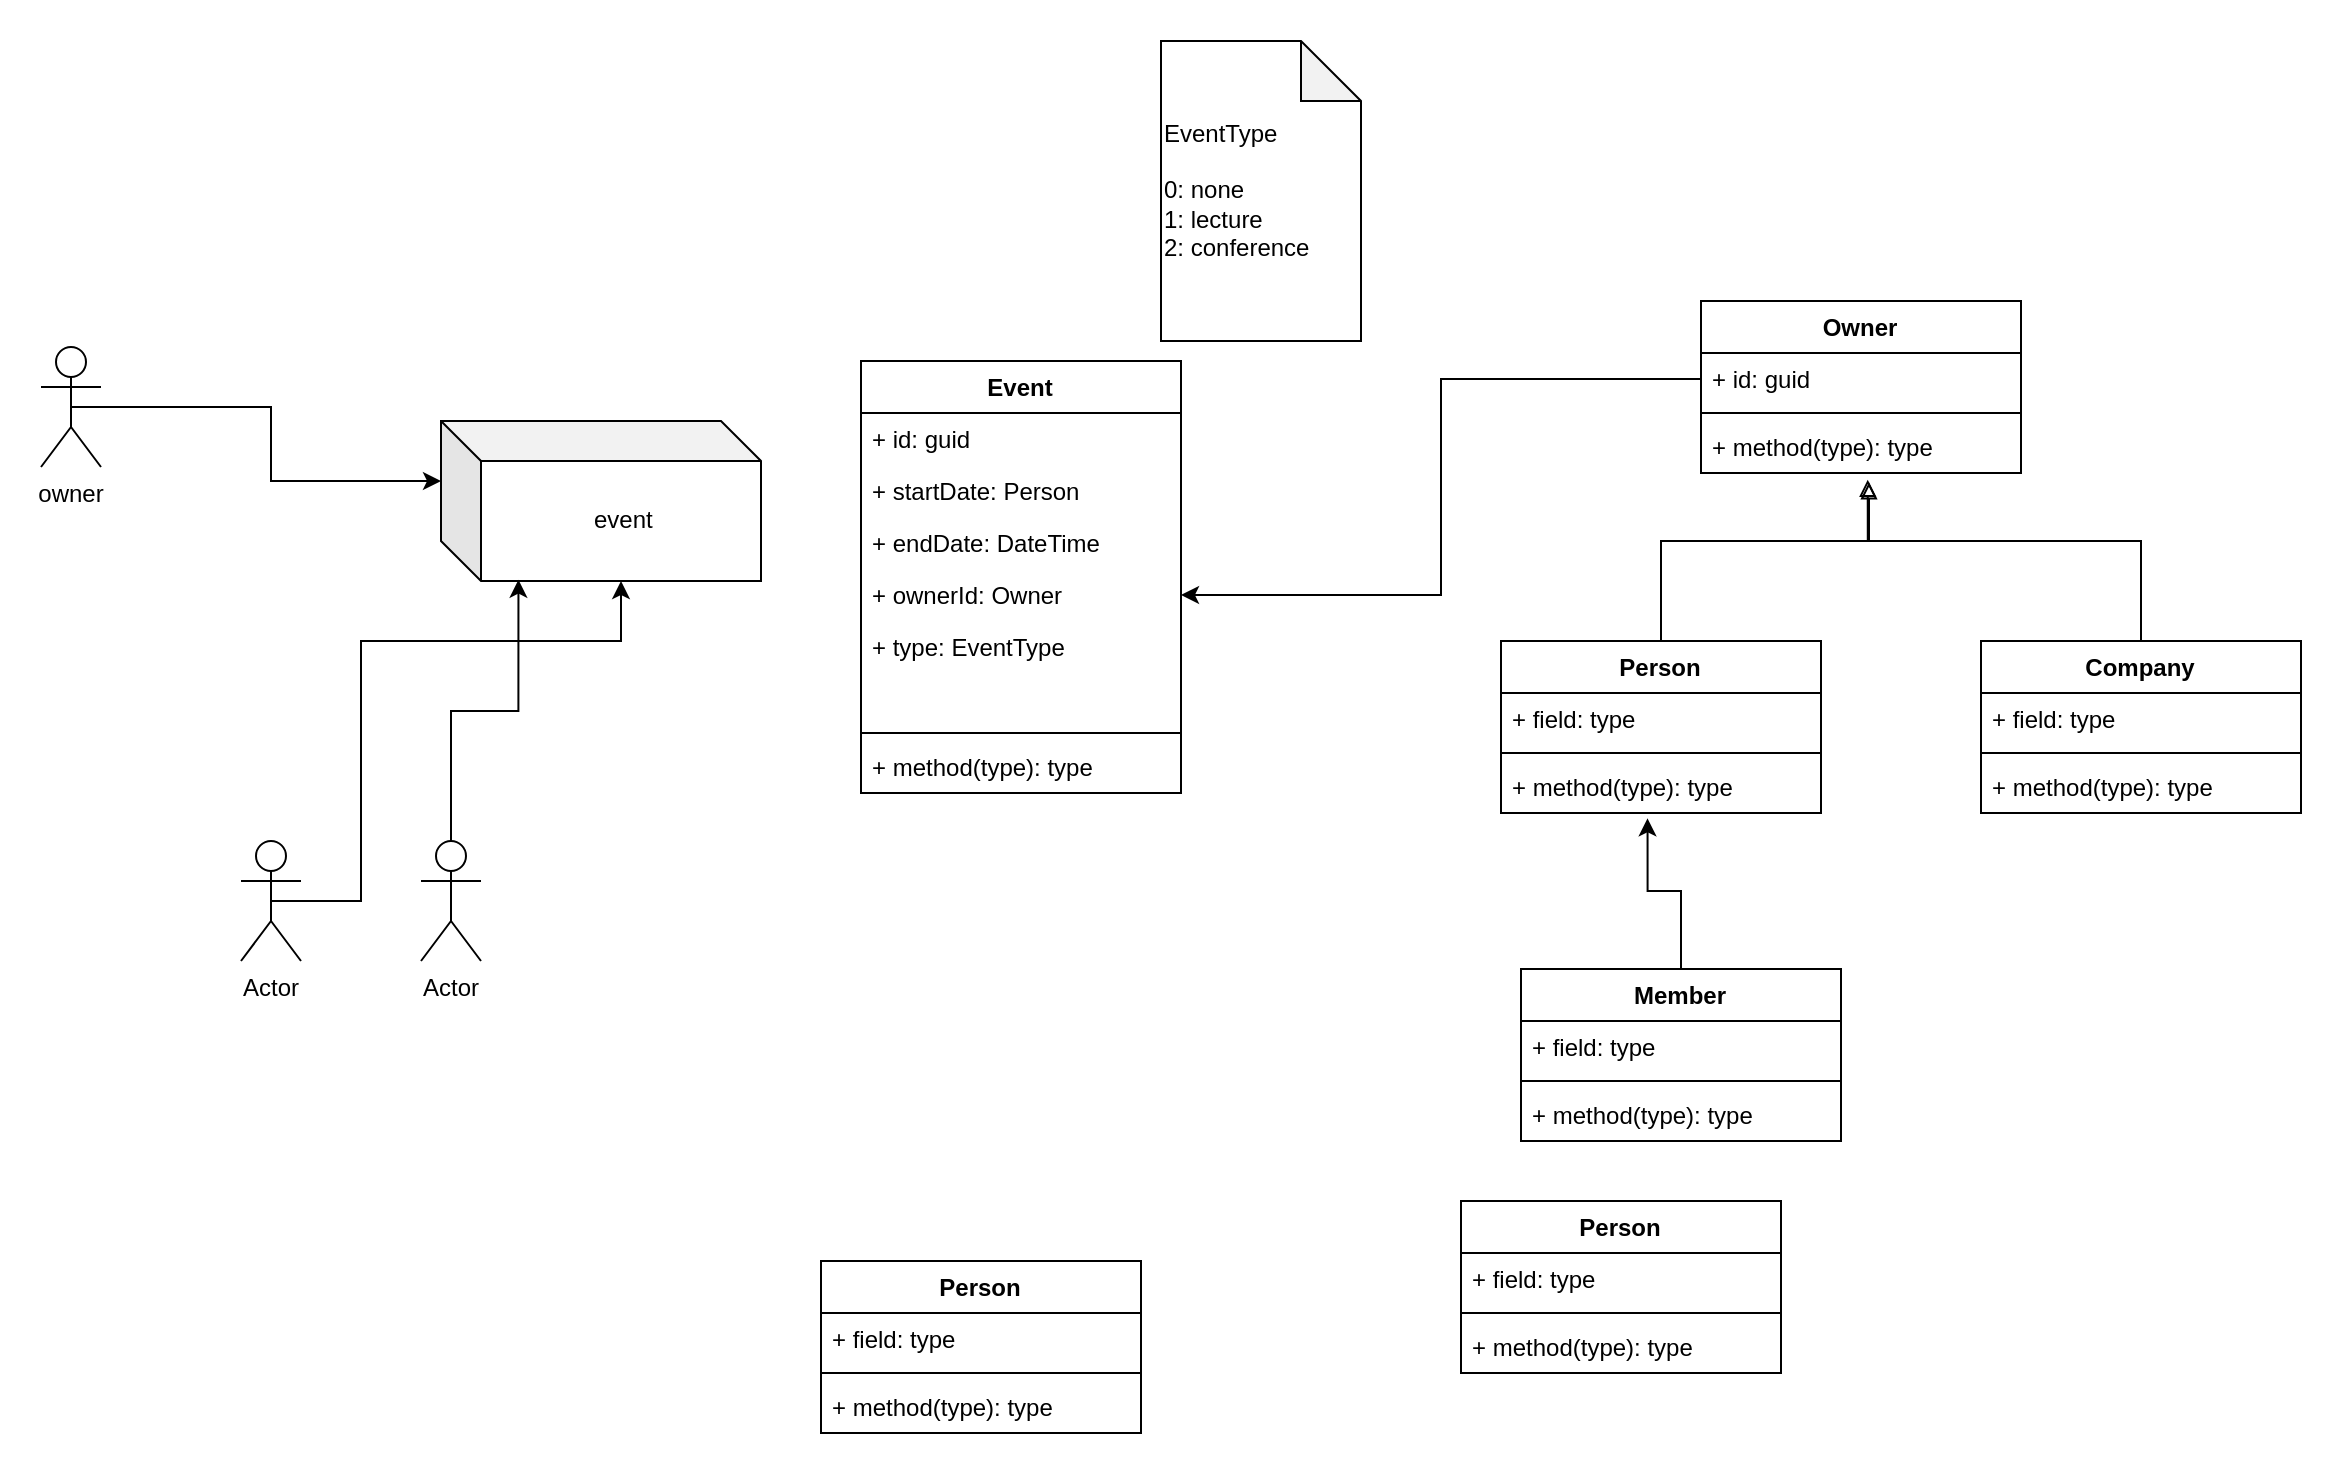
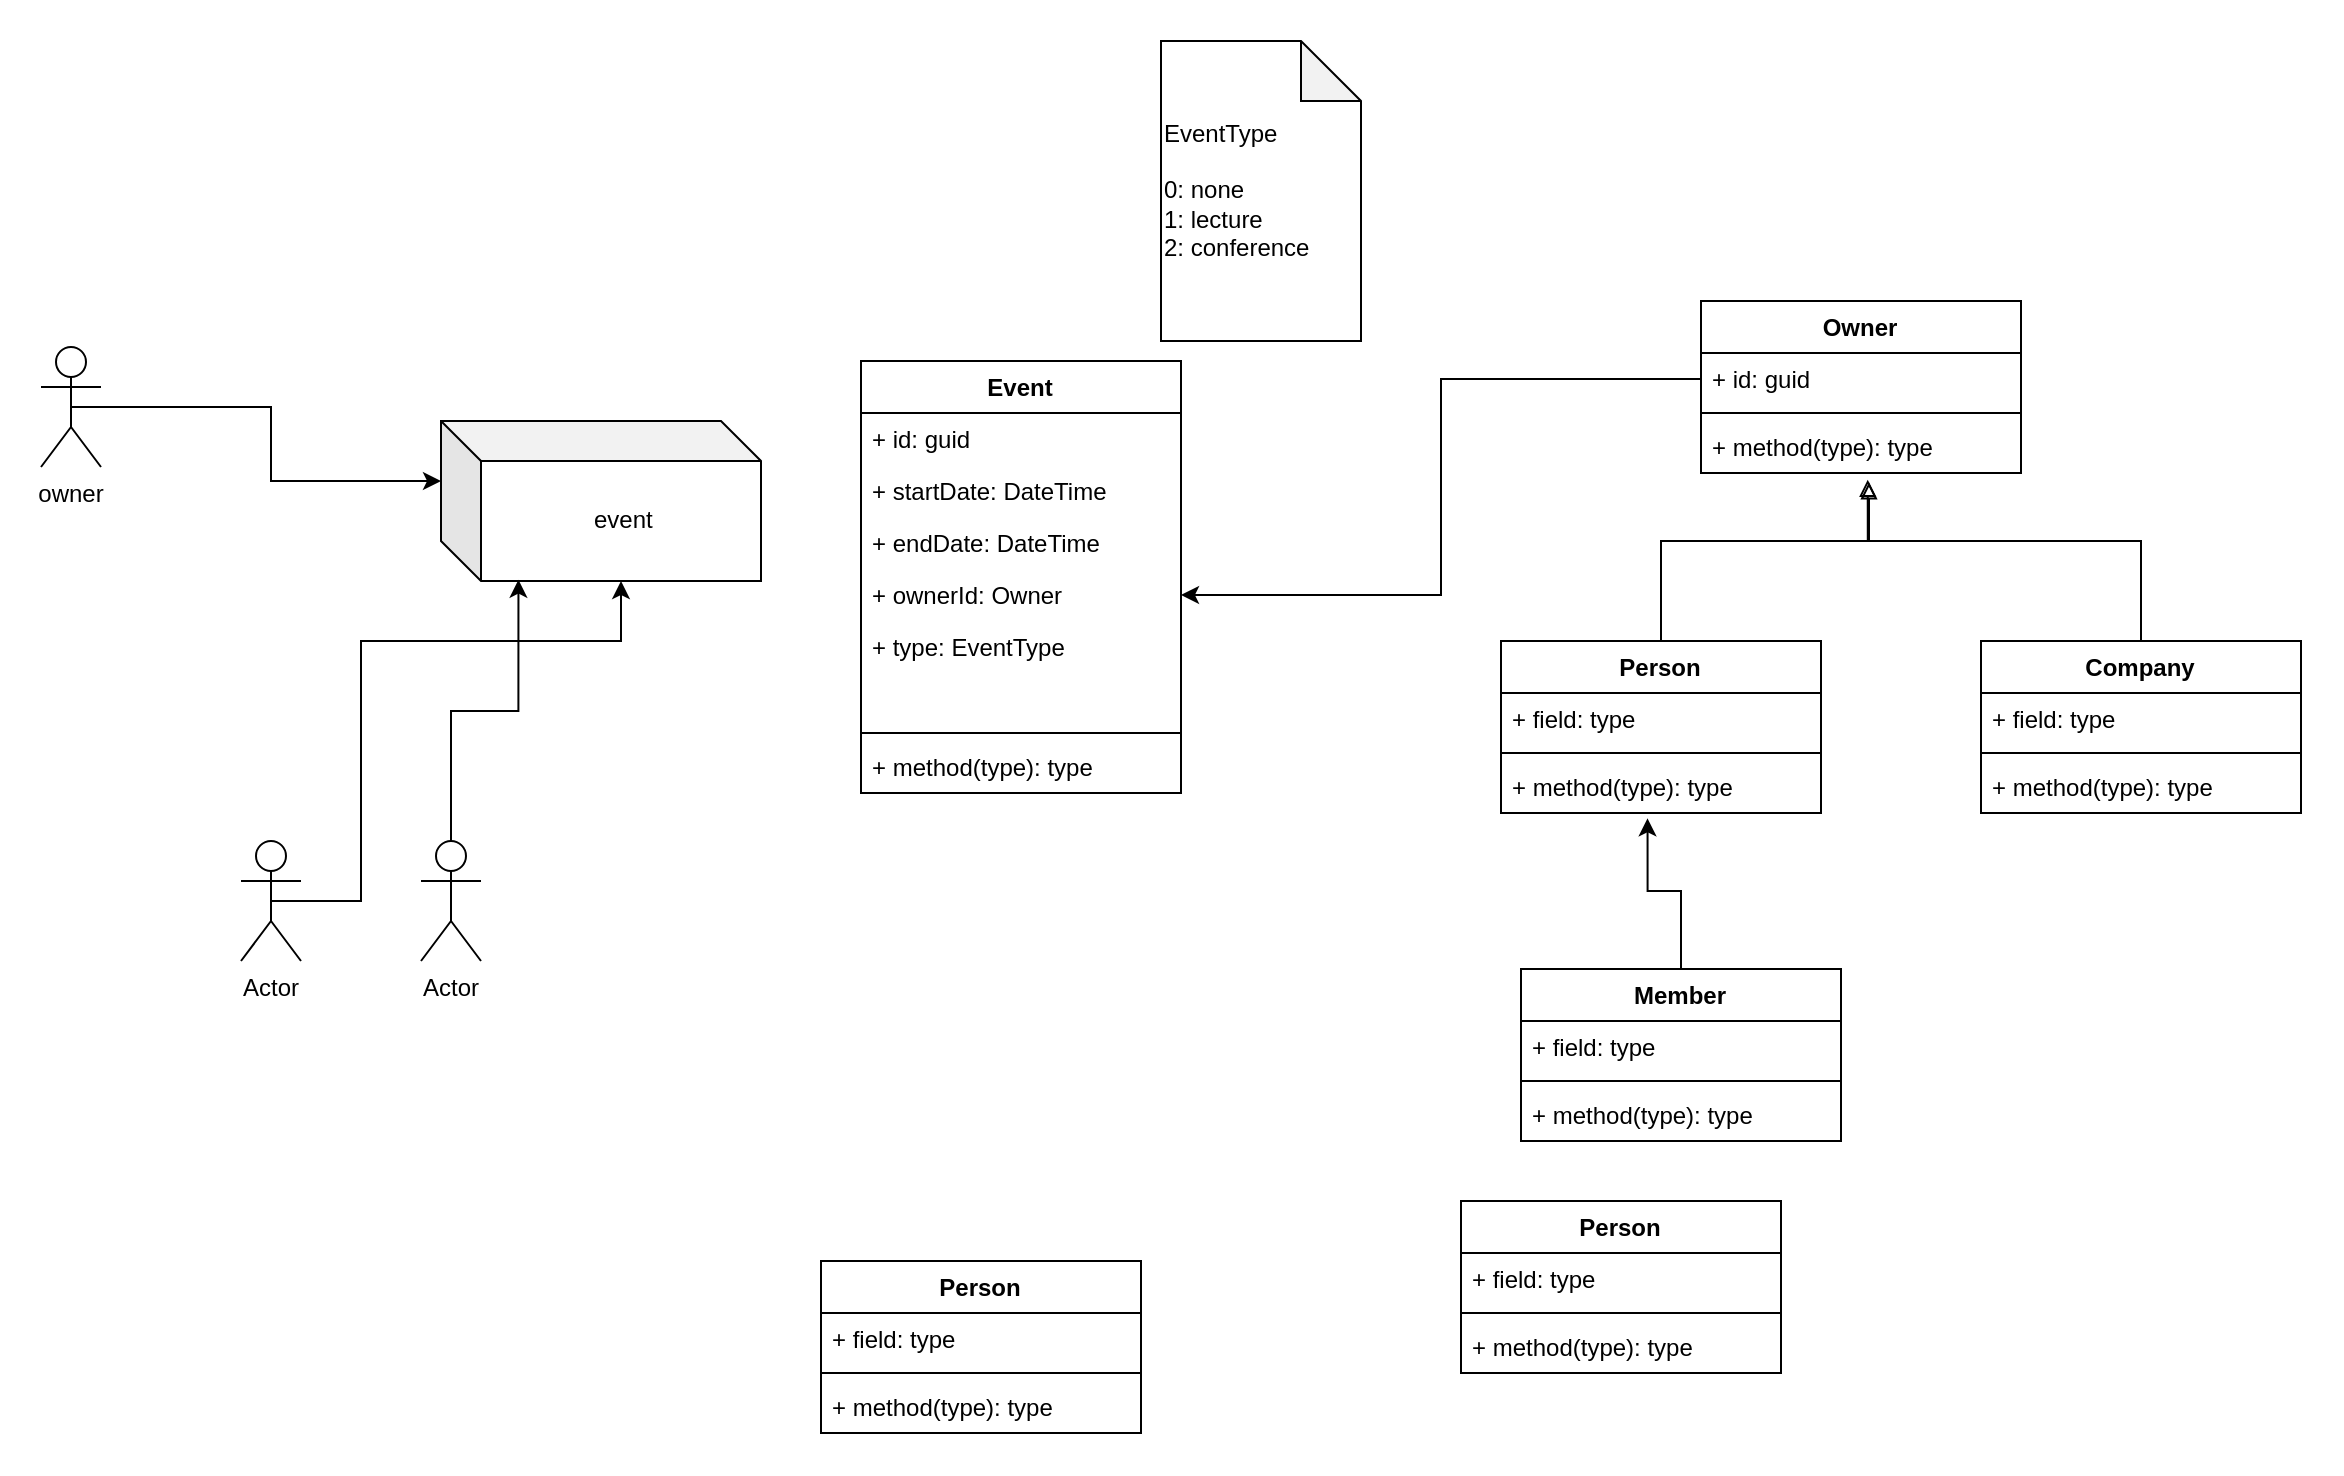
(991, 493) -> (1002, 493)
